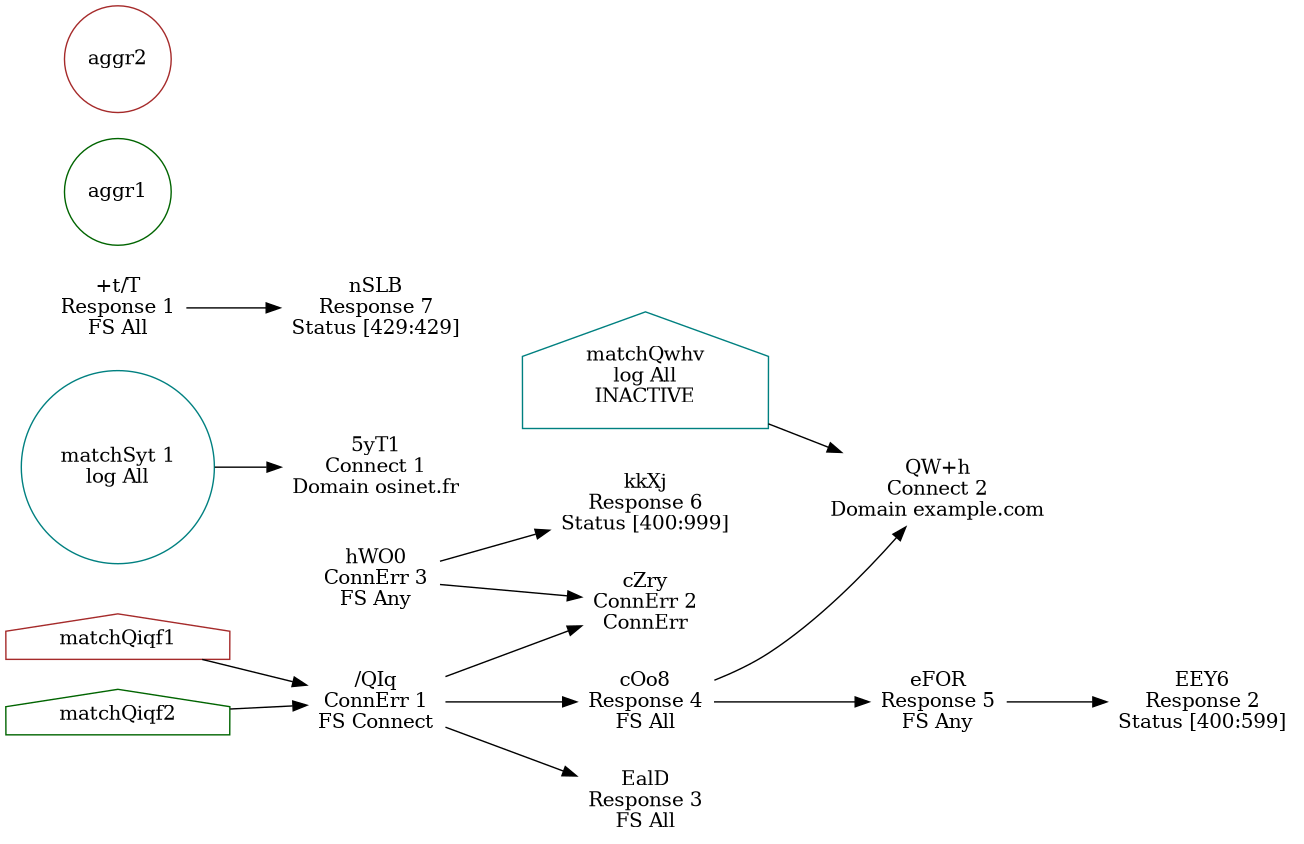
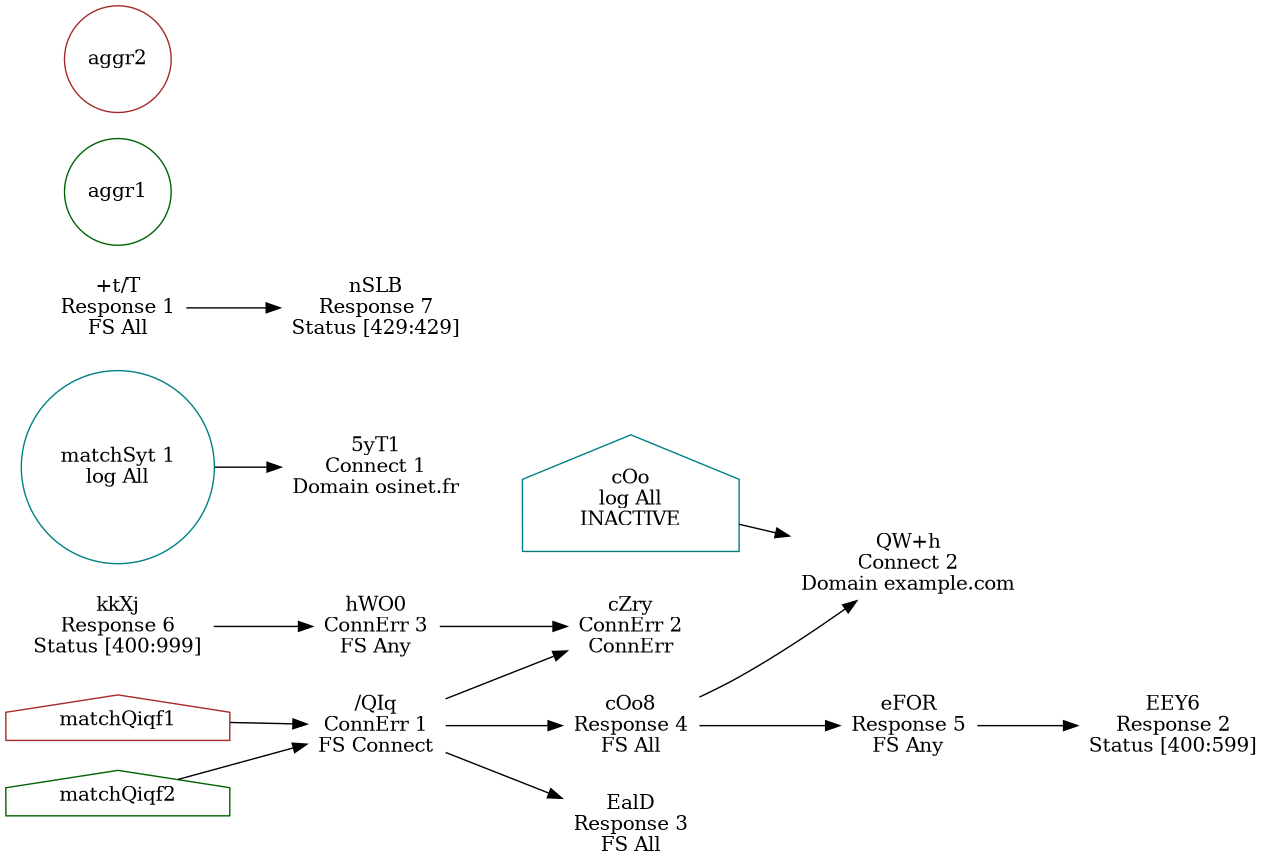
(645, 376) -> (631, 499)
(488, 548) -> (256, 626)
